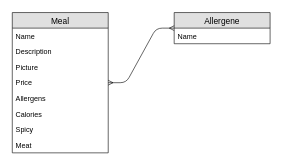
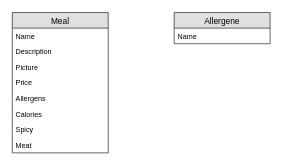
(141, 56) -> none
